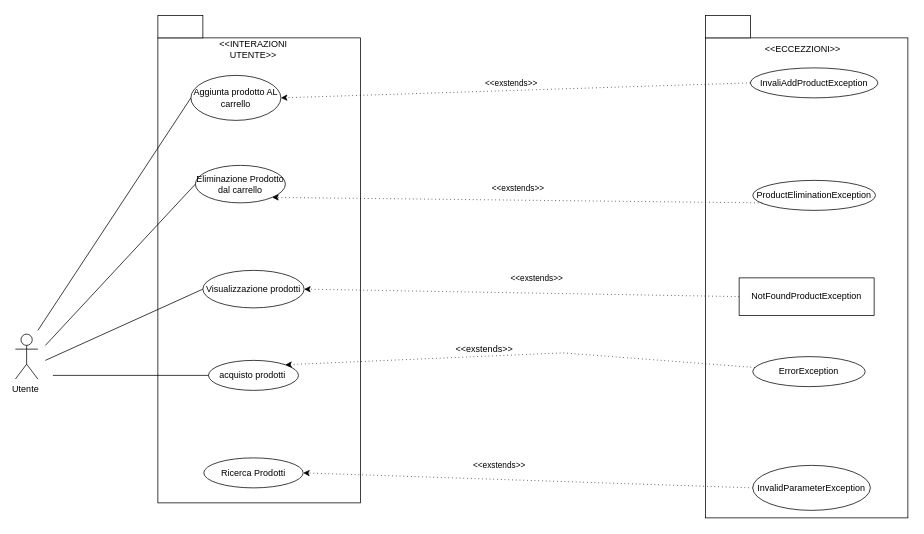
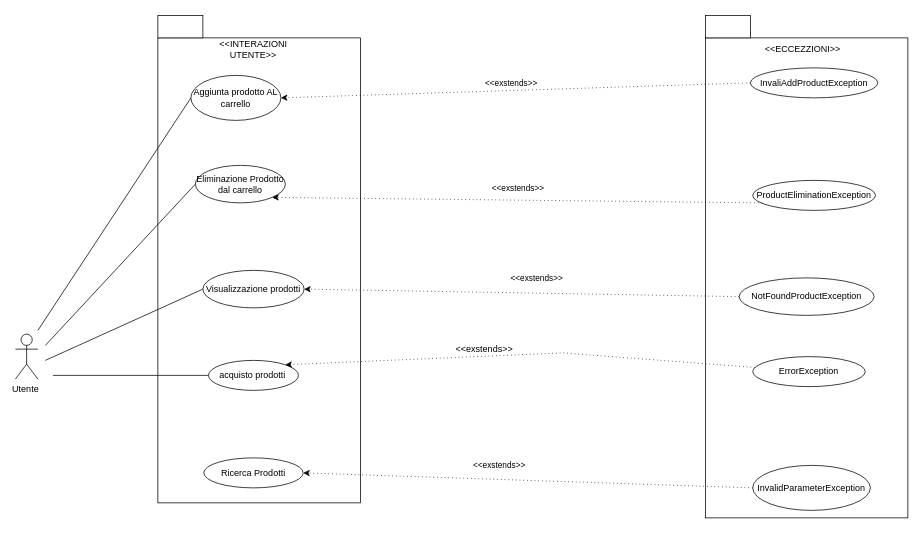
(807, 297) -> (807, 297)
